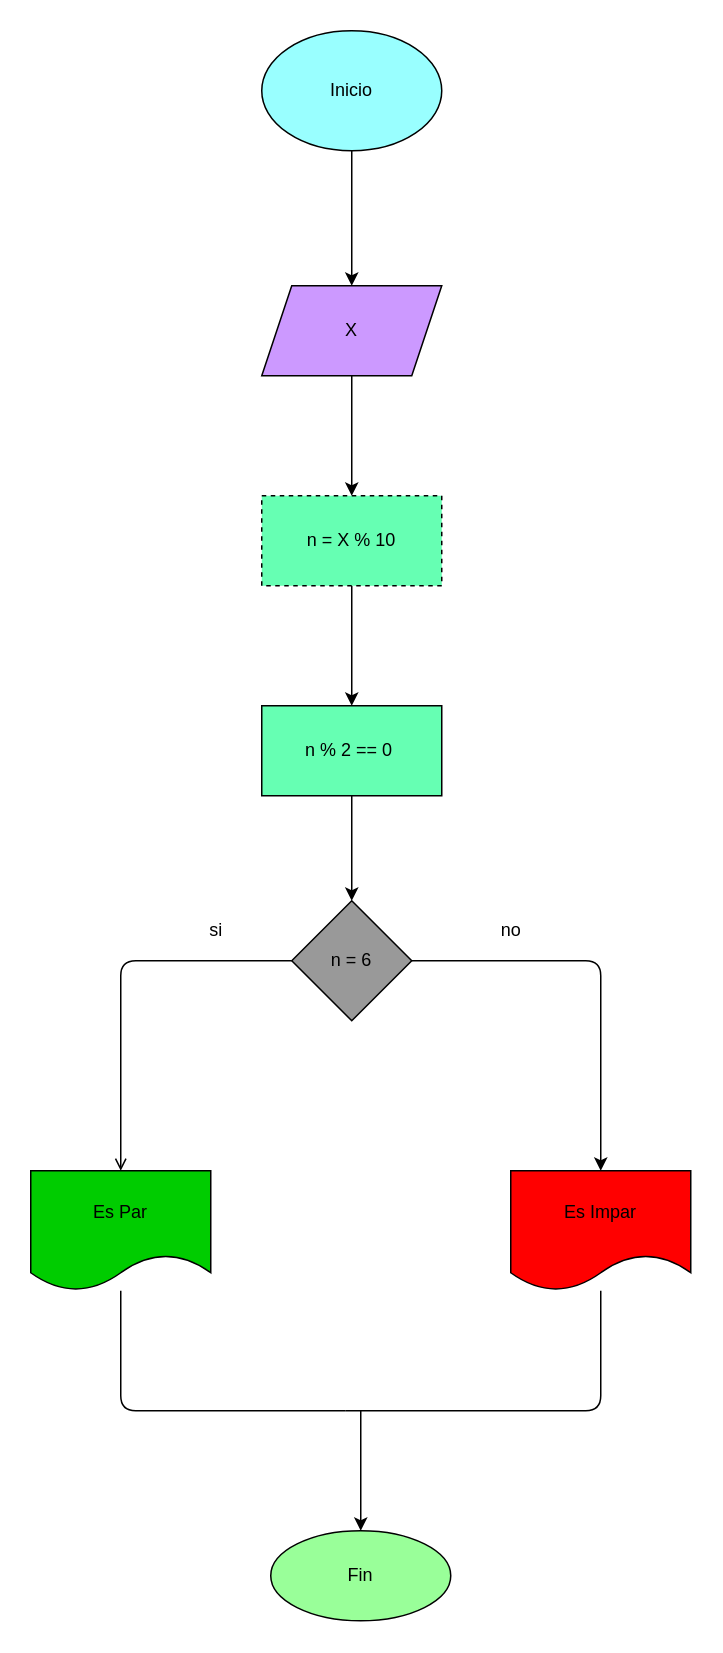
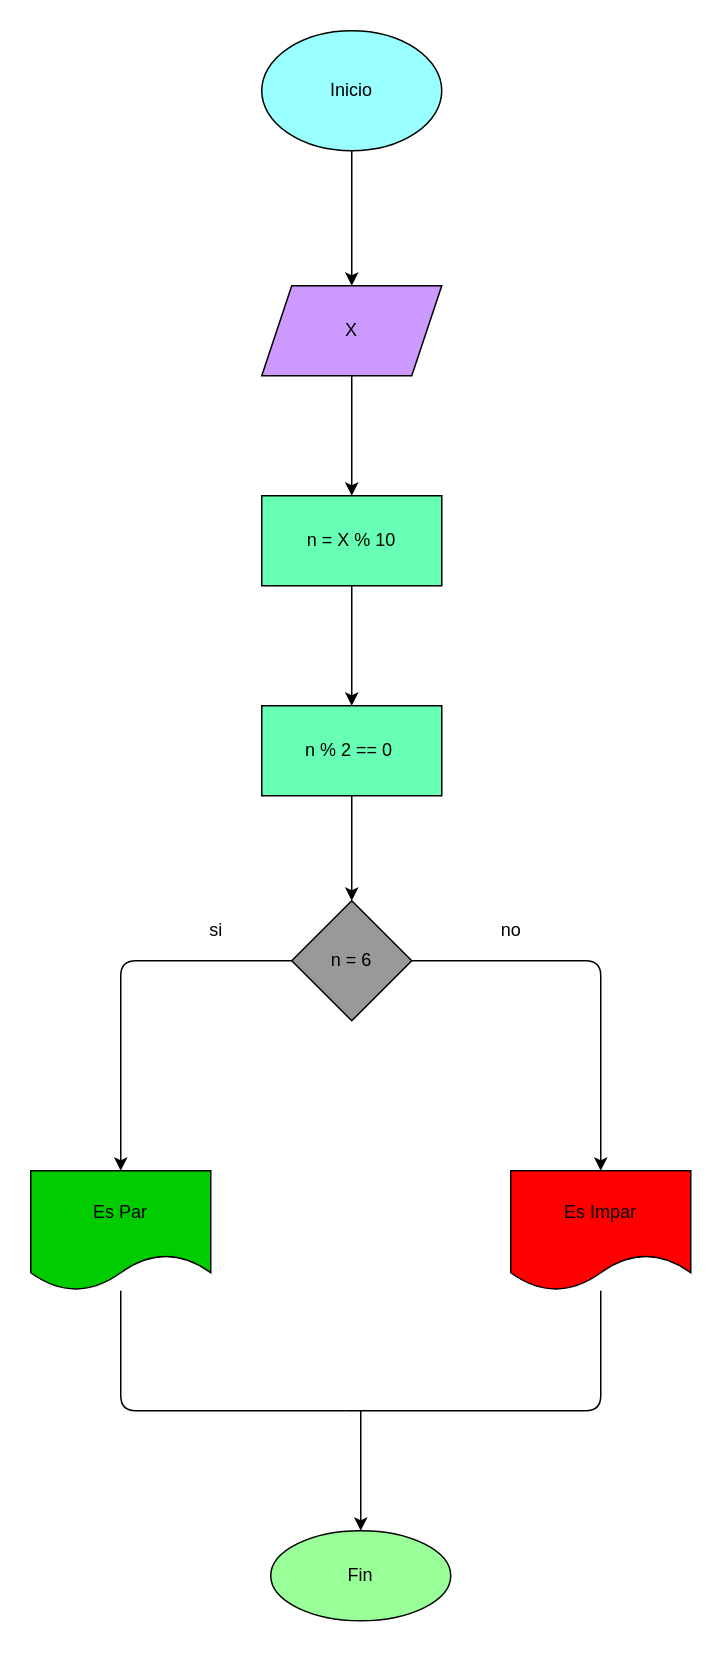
(352, 541) -> (352, 541)
(121, 1161) -> (121, 1159)
